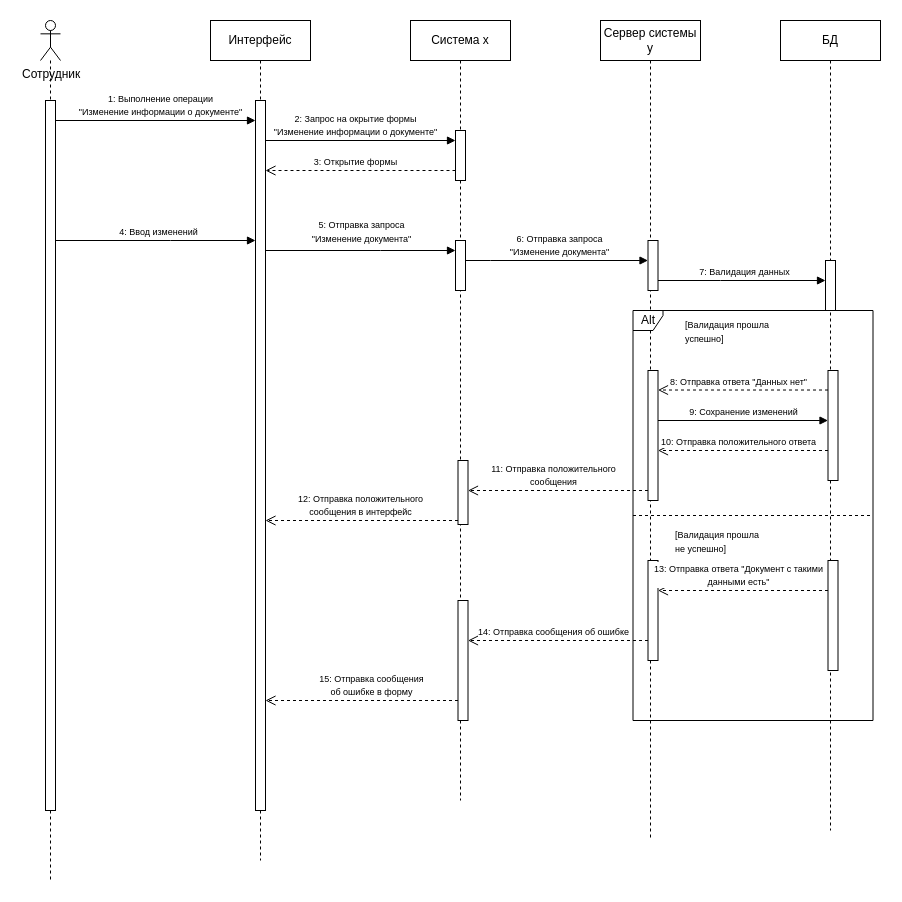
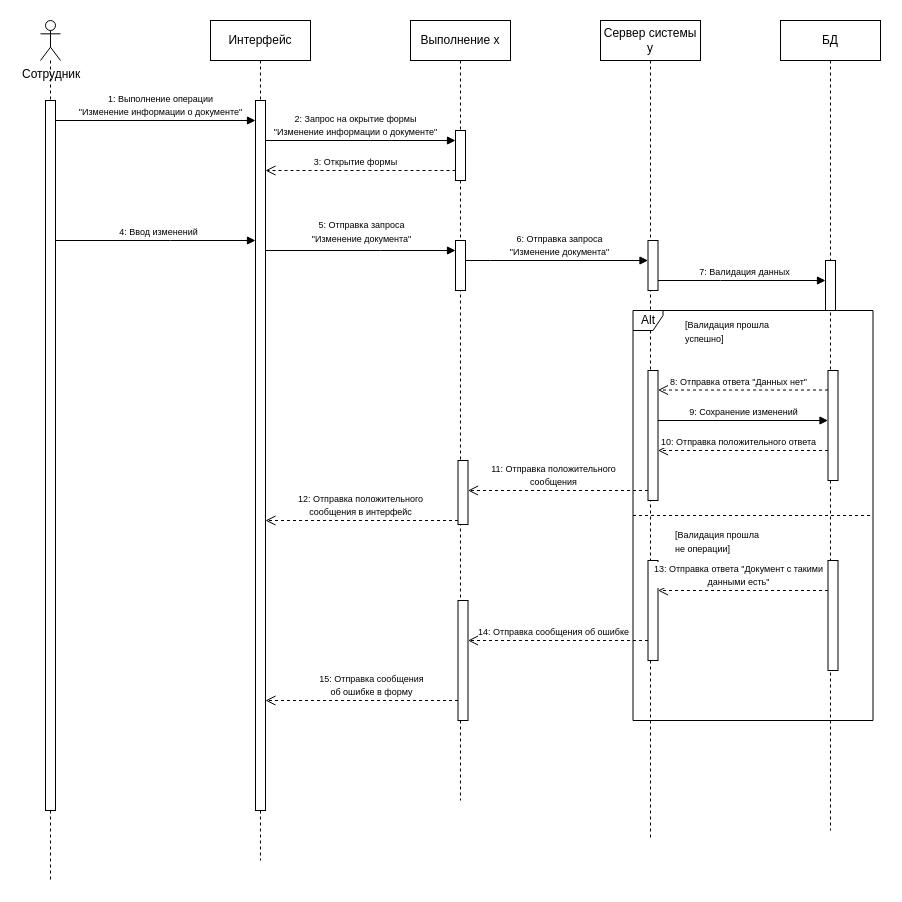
(461, 41) -> (461, 41)
(731, 542) -> (731, 542)
